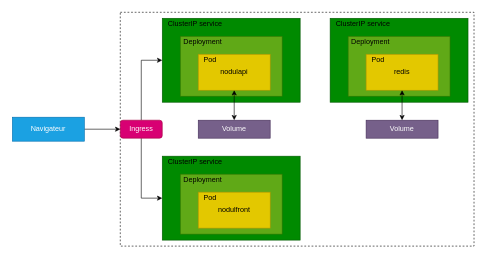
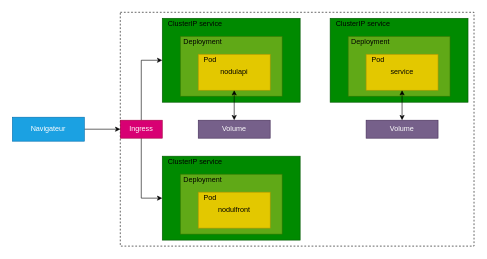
(402, 72) -> (402, 72)
(141, 129) -> (141, 129)
